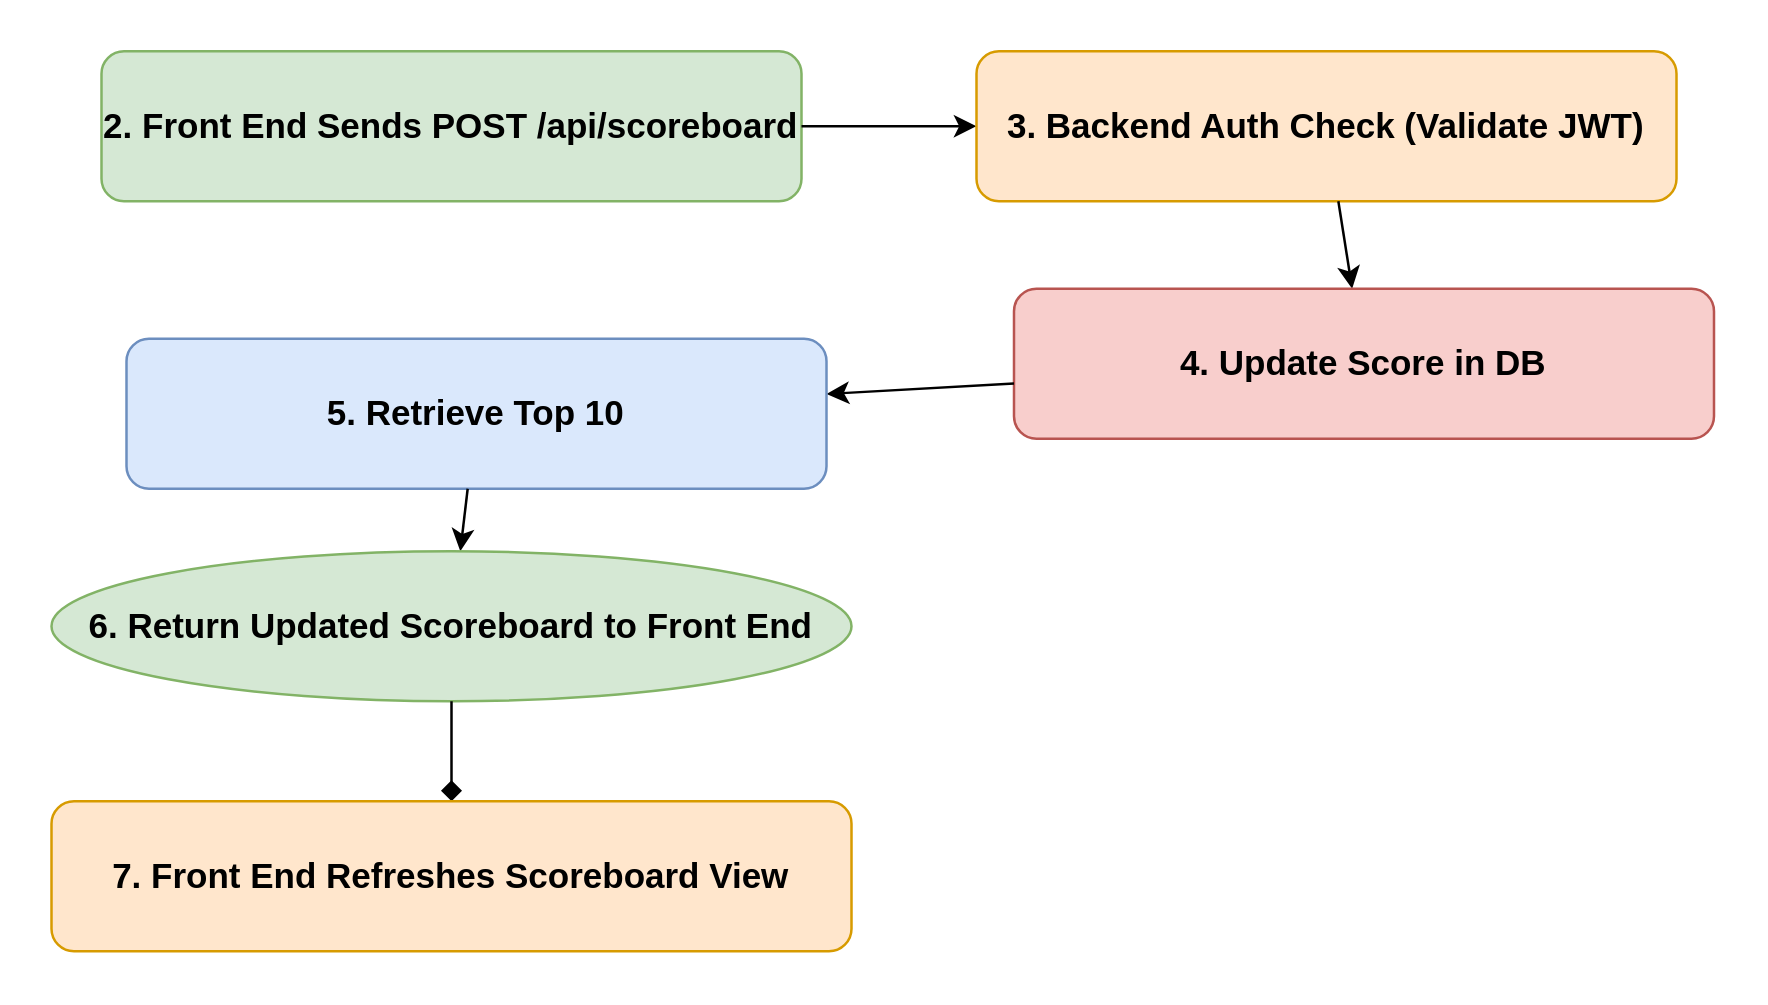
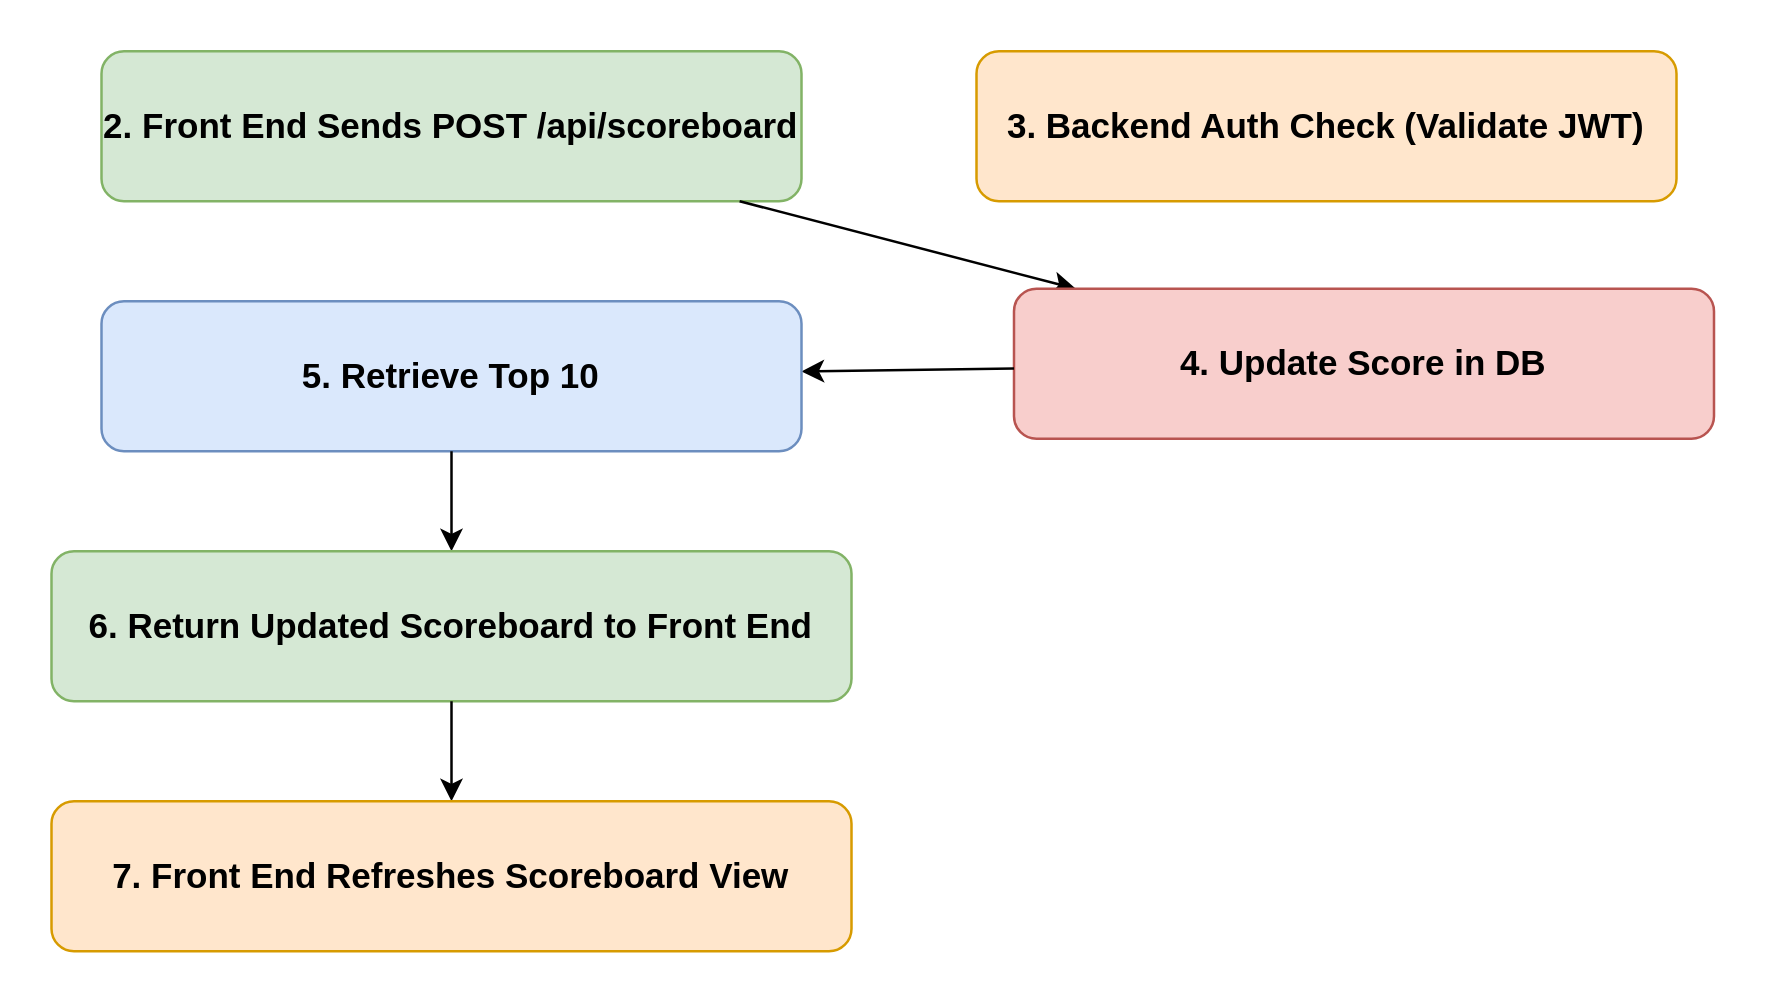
(880, 126) -> (899, 243)
(1344, 237) -> none
(476, 414) -> (451, 376)
(451, 626) -> (451, 626)
(451, 781) -> (451, 782)
